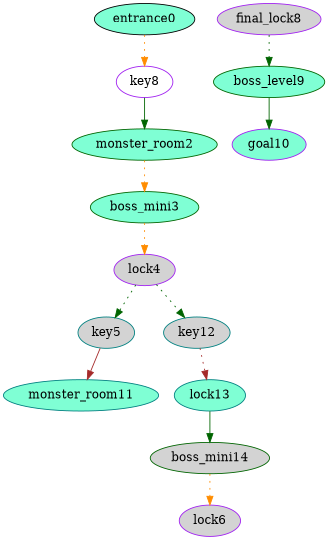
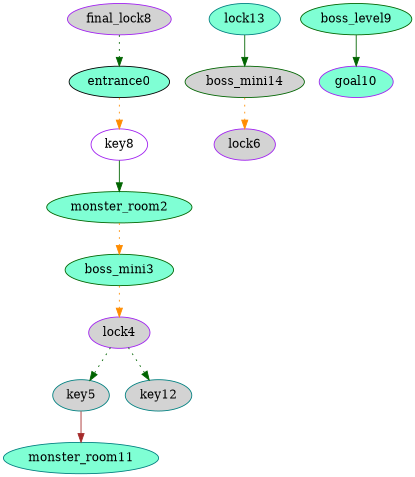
(269, 46) -> (119, 46)
(202, 360) -> none
